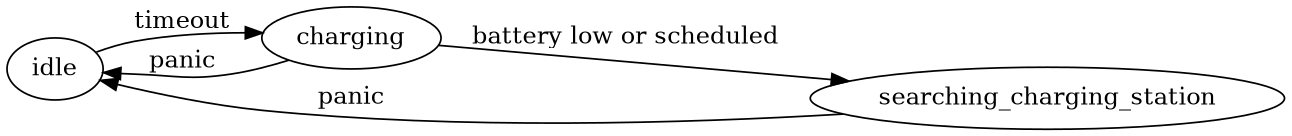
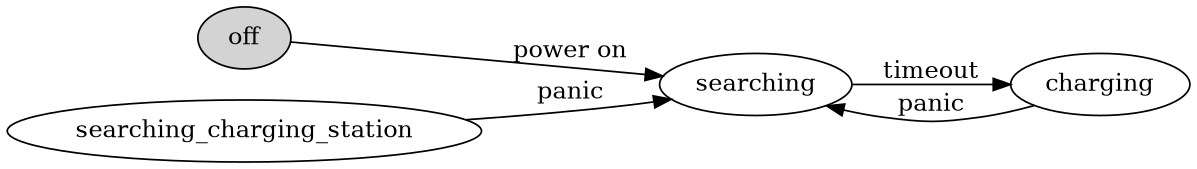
none -> (244, 38)
(635, 62) -> none
(55, 69) -> (756, 84)
